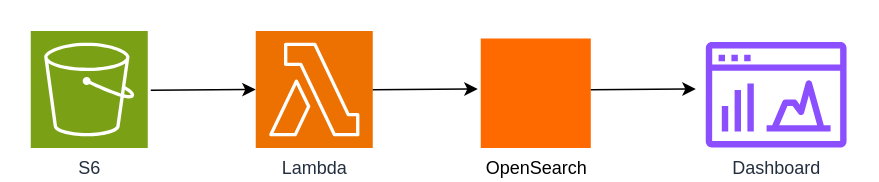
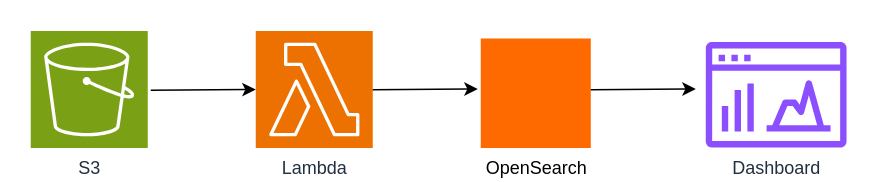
(90, 169) -> (90, 169)
